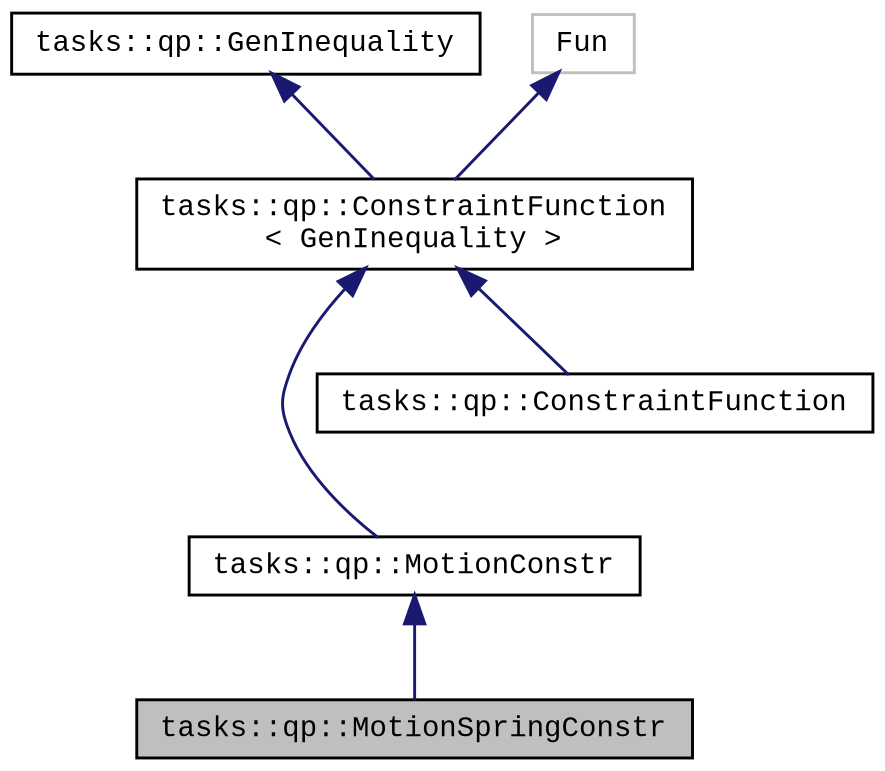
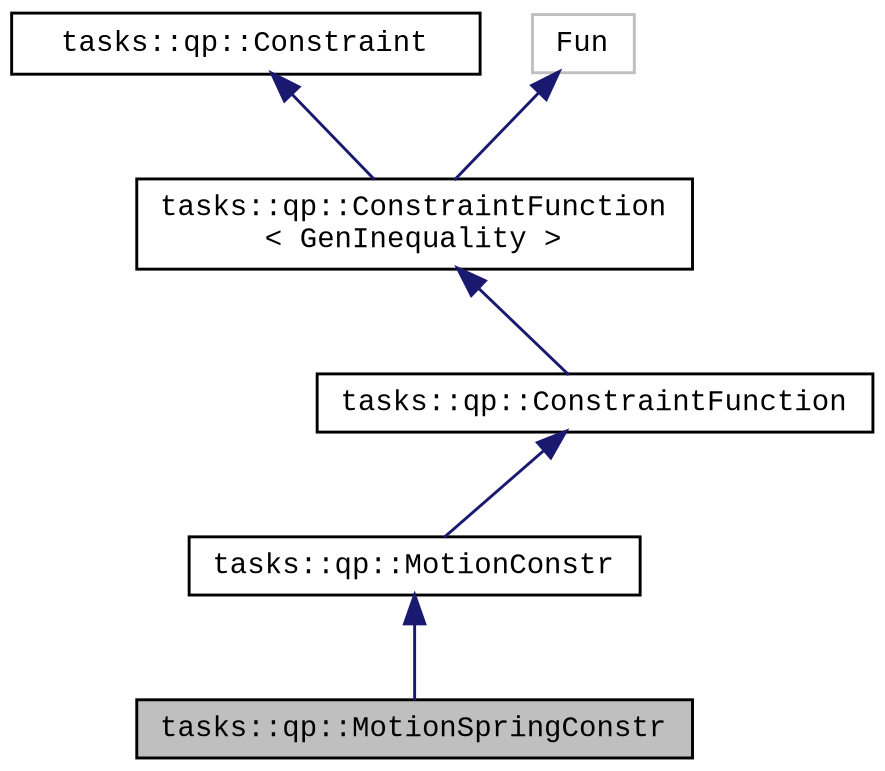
(246, 44) -> (246, 44)
(286, 421) -> (494, 494)
